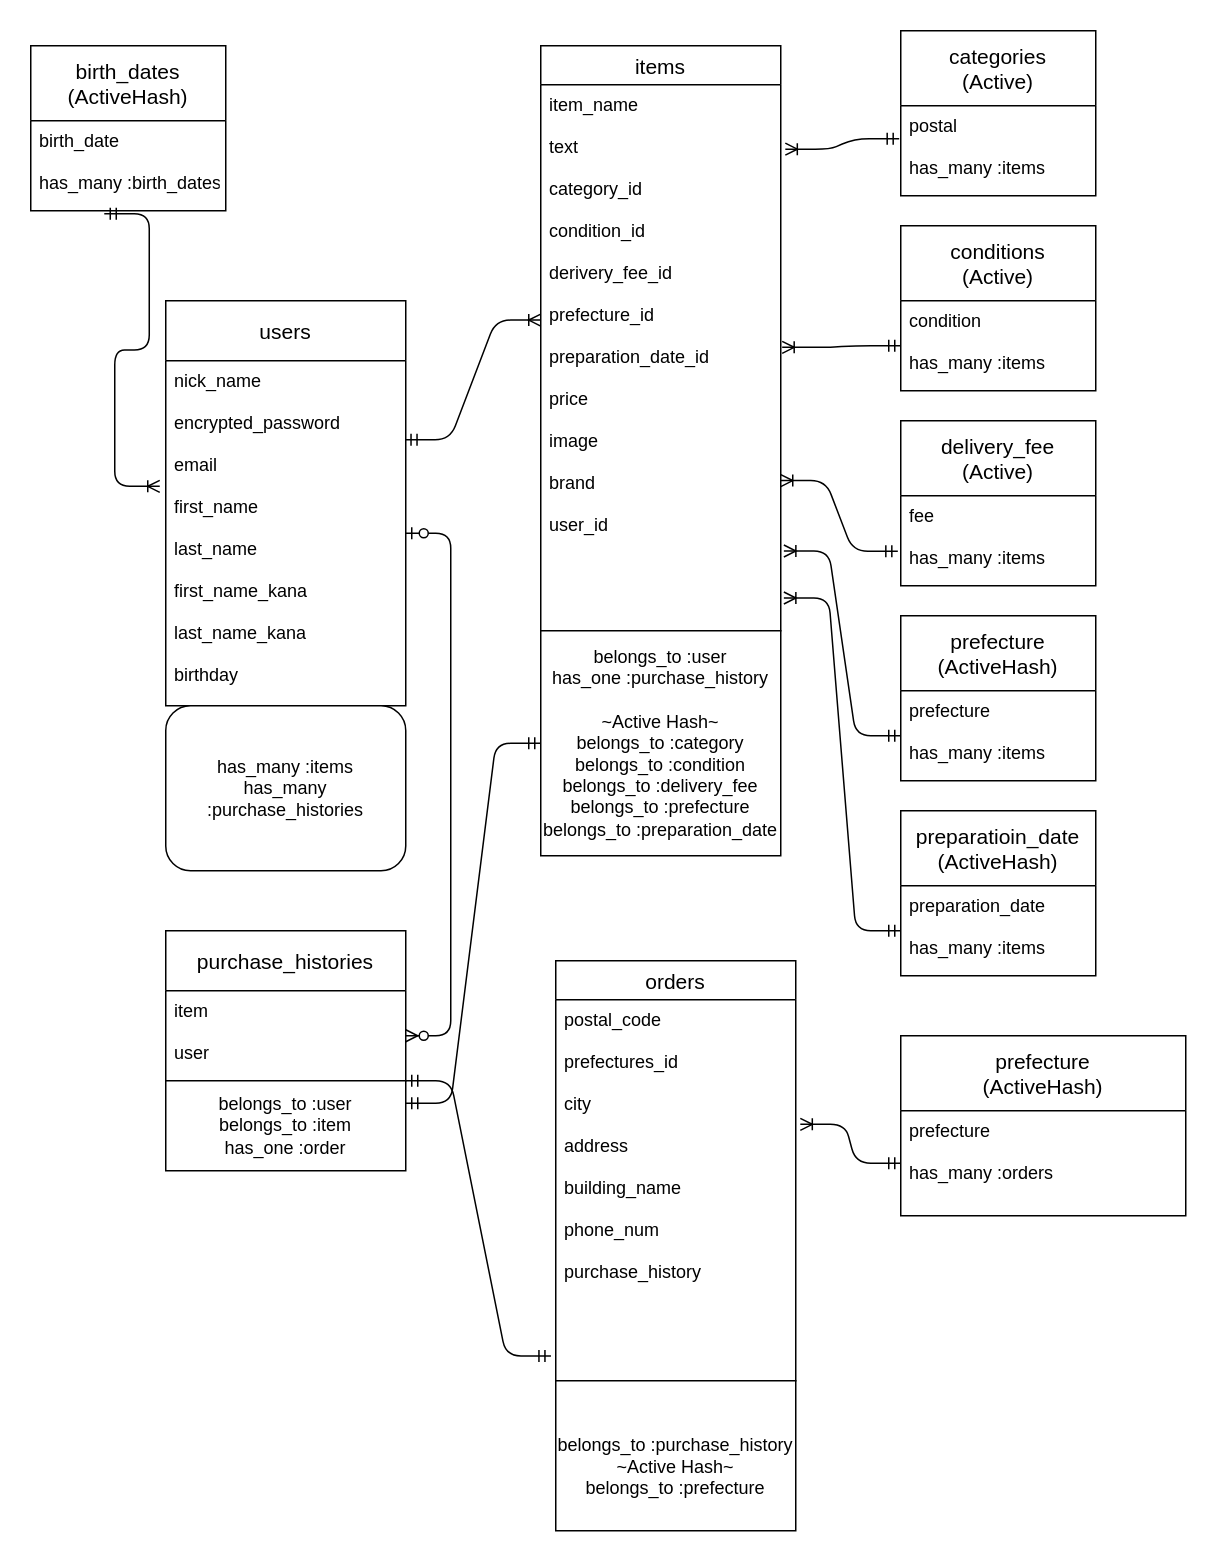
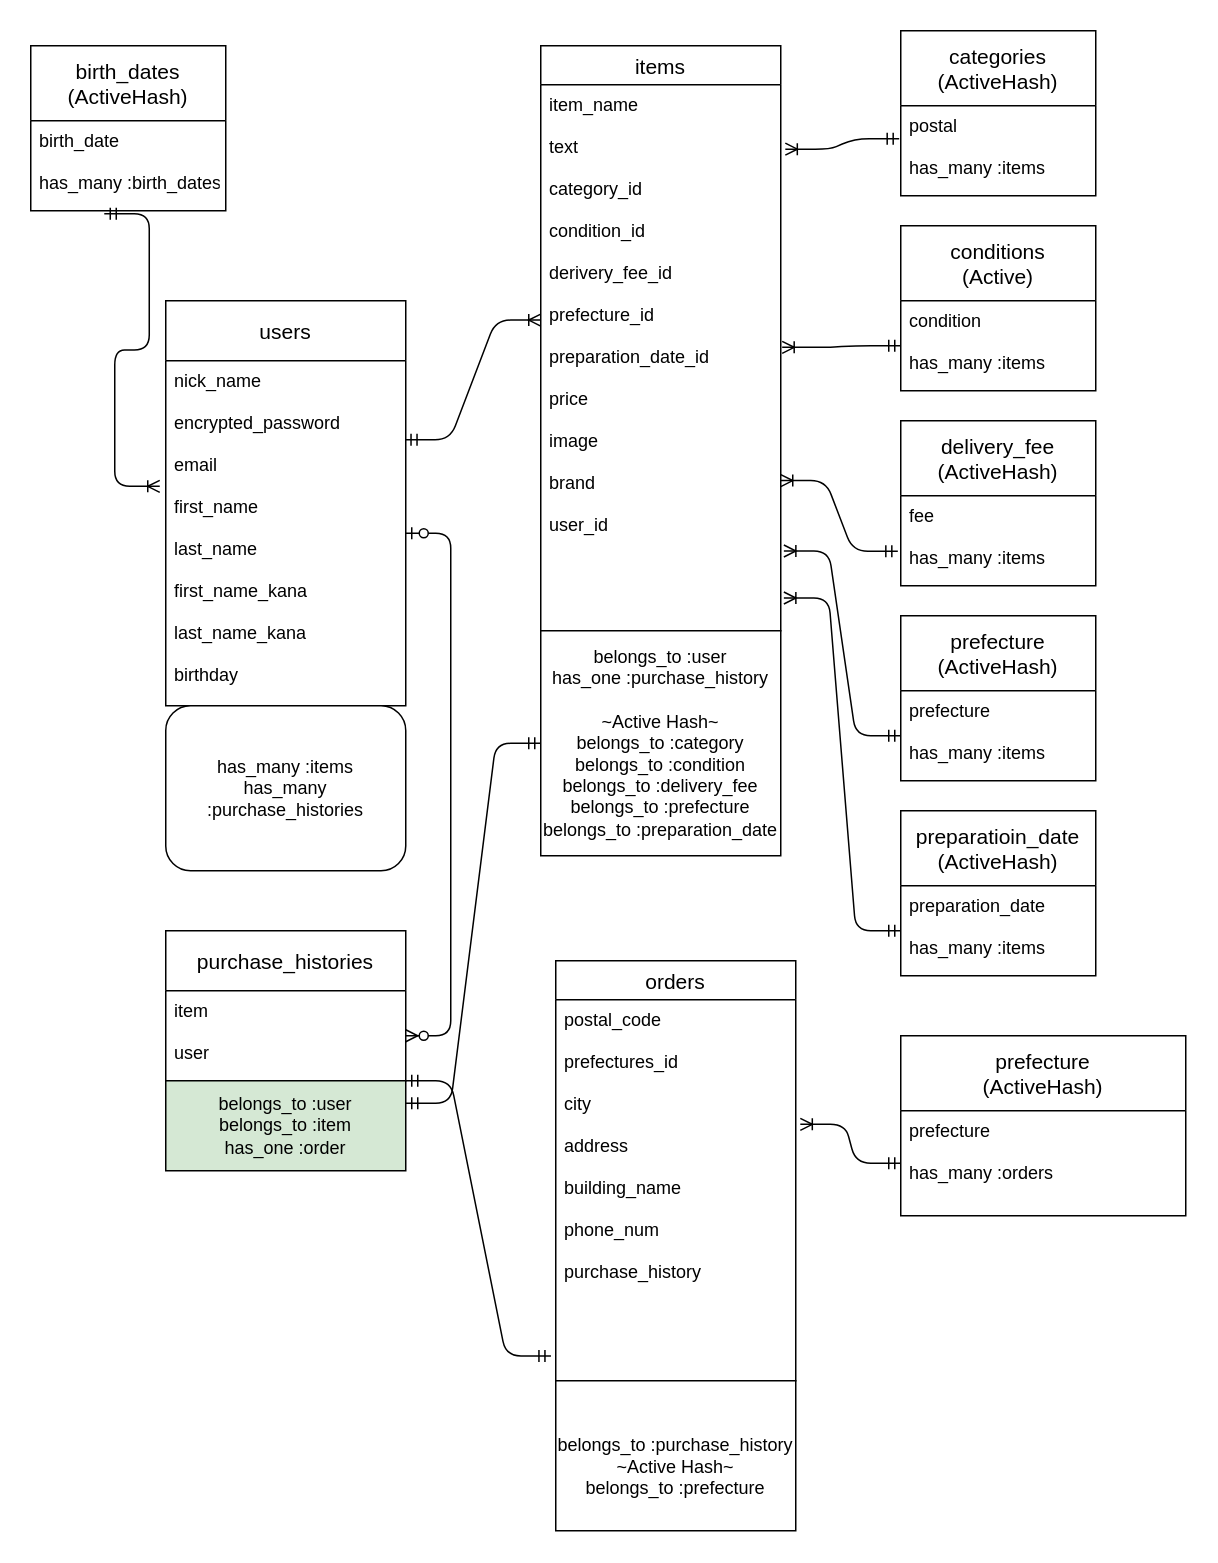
(998, 57) -> (998, 57)
(998, 447) -> (998, 447)
(286, 1126) -> (286, 1126)
